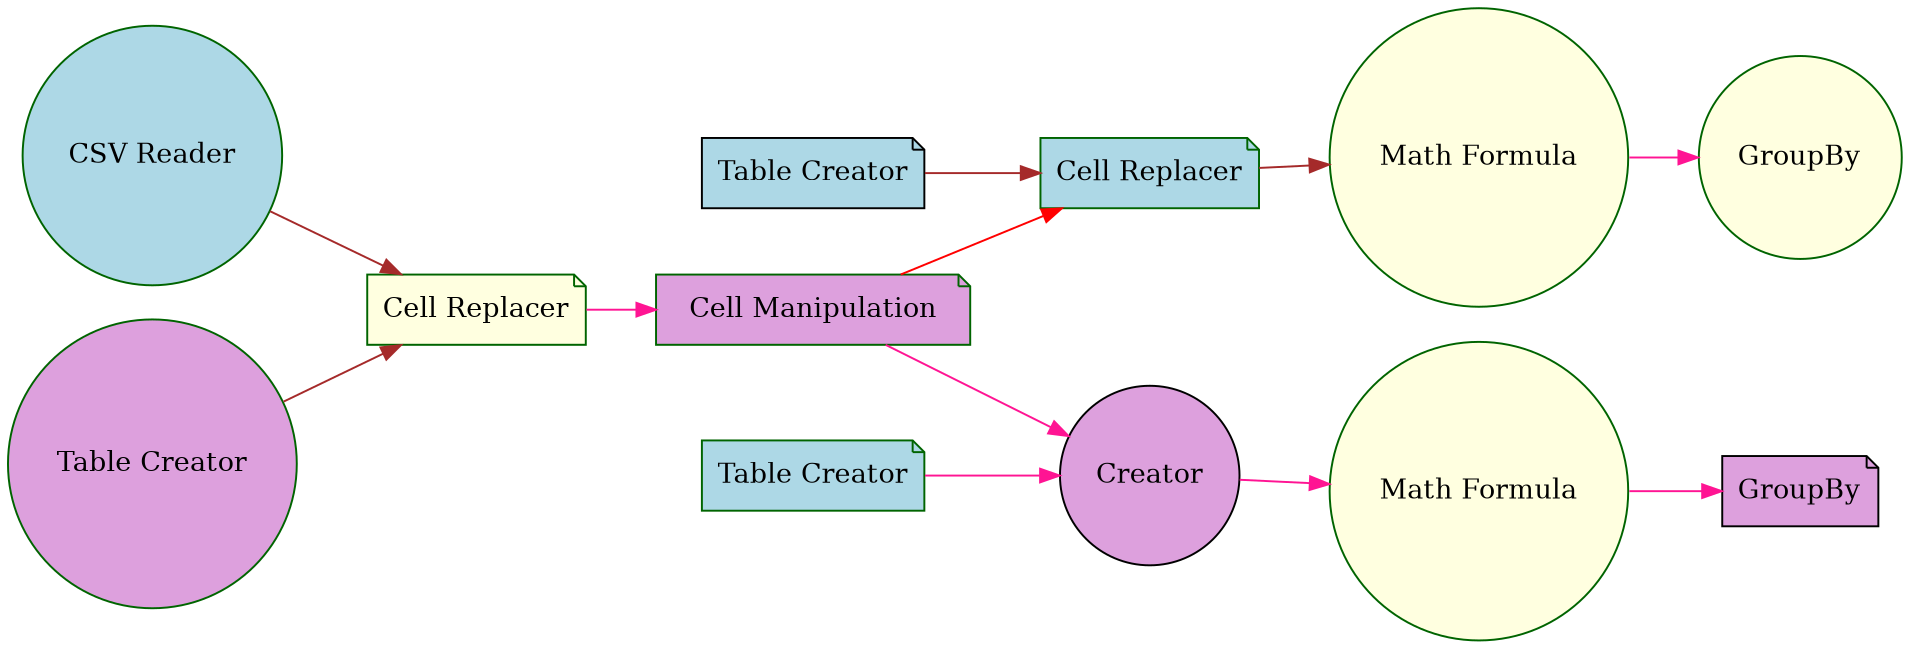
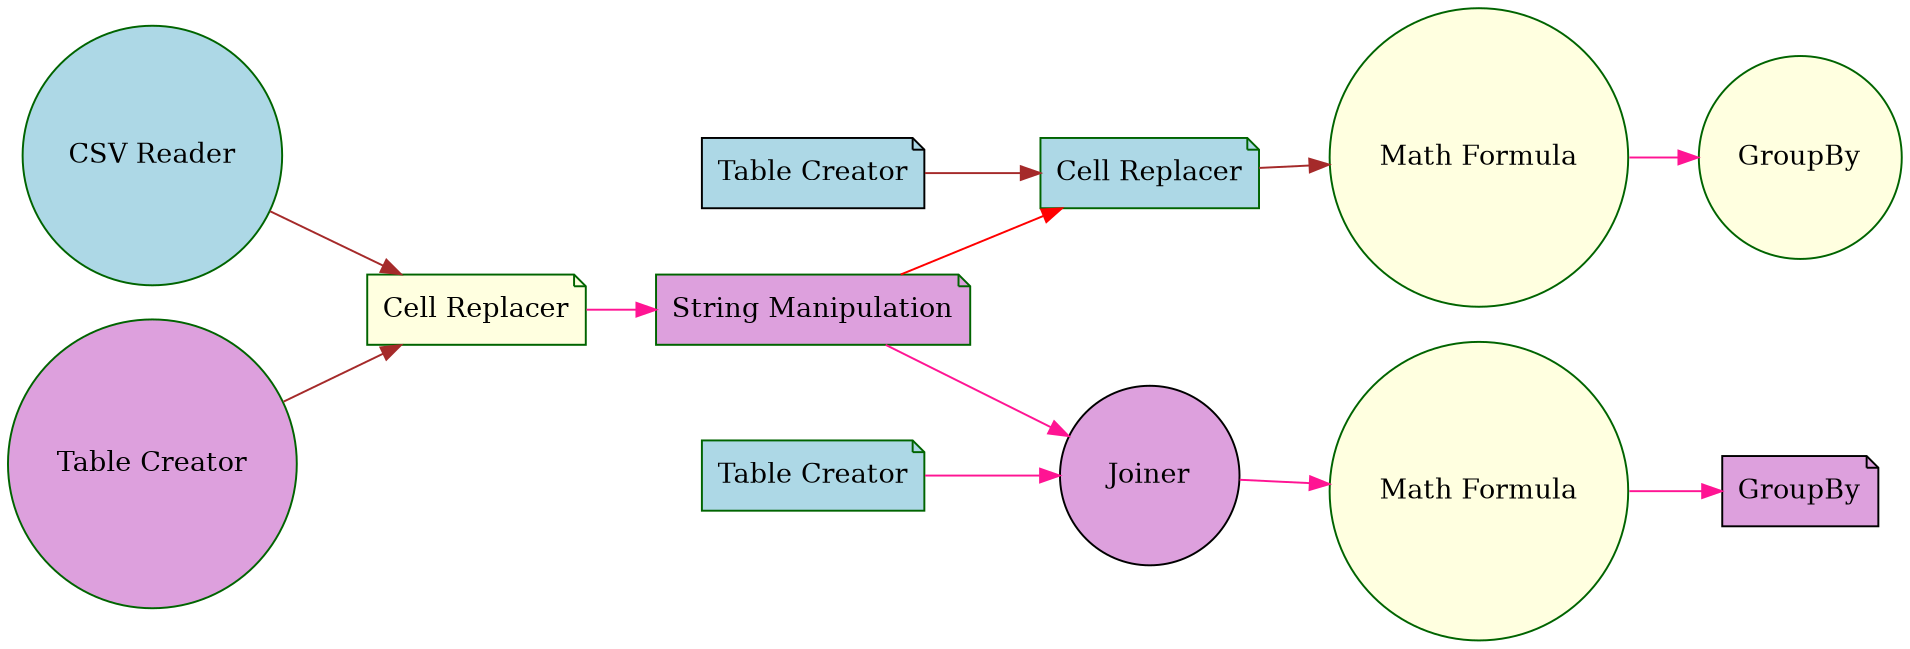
(813, 310) -> (813, 310)
(1150, 476) -> (1150, 476)
